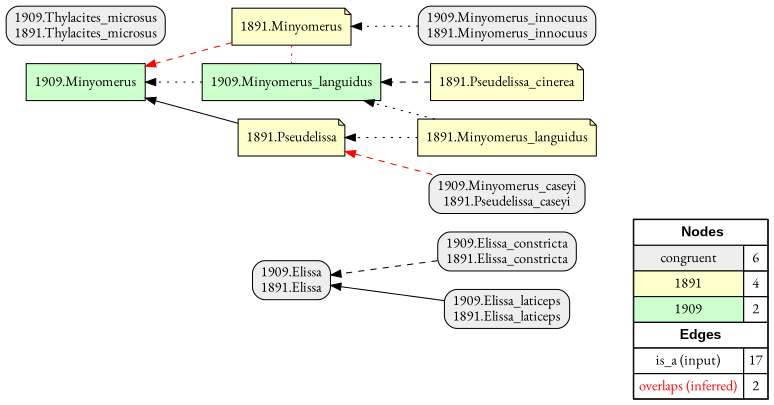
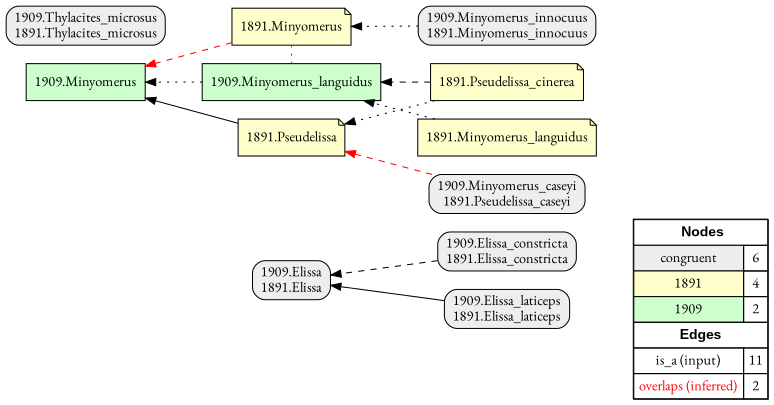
(386, 138) -> (387, 113)
(756, 360) -> (756, 360)
